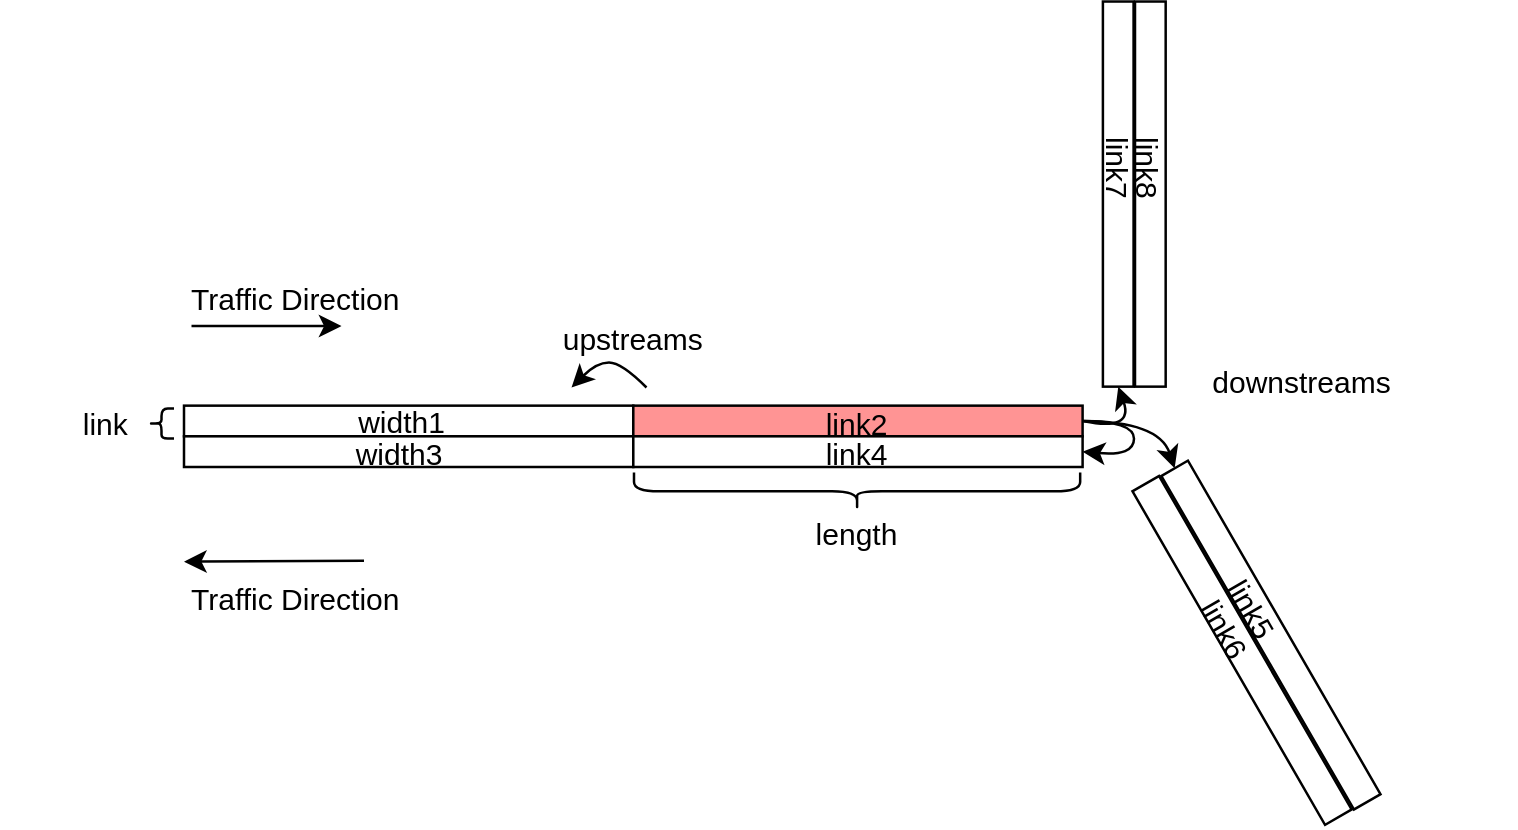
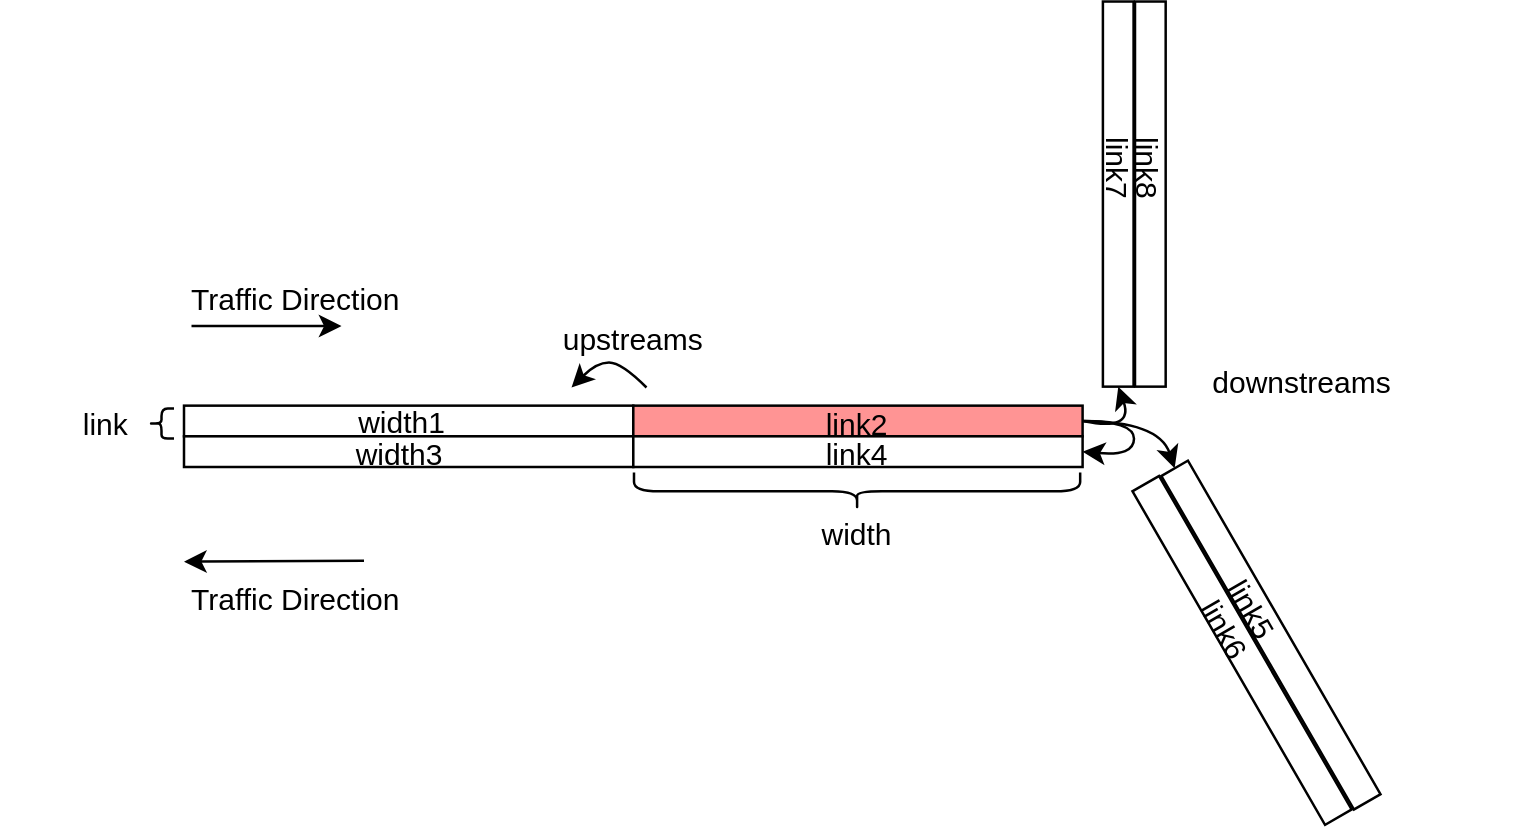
(858, 536) -> (858, 536)
